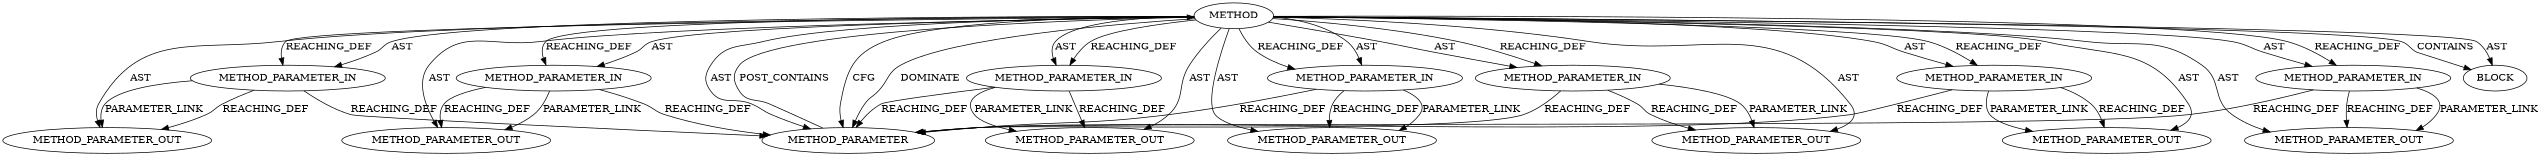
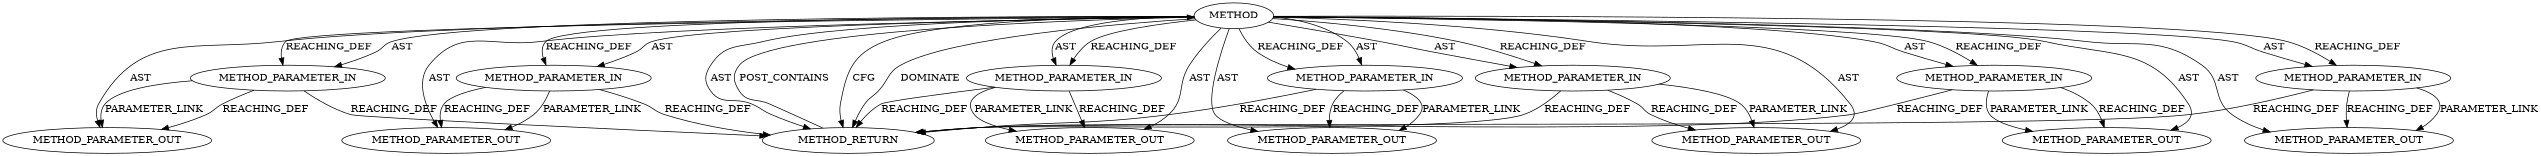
(2495, 78) -> none
(848, 140) -> (848, 140)
